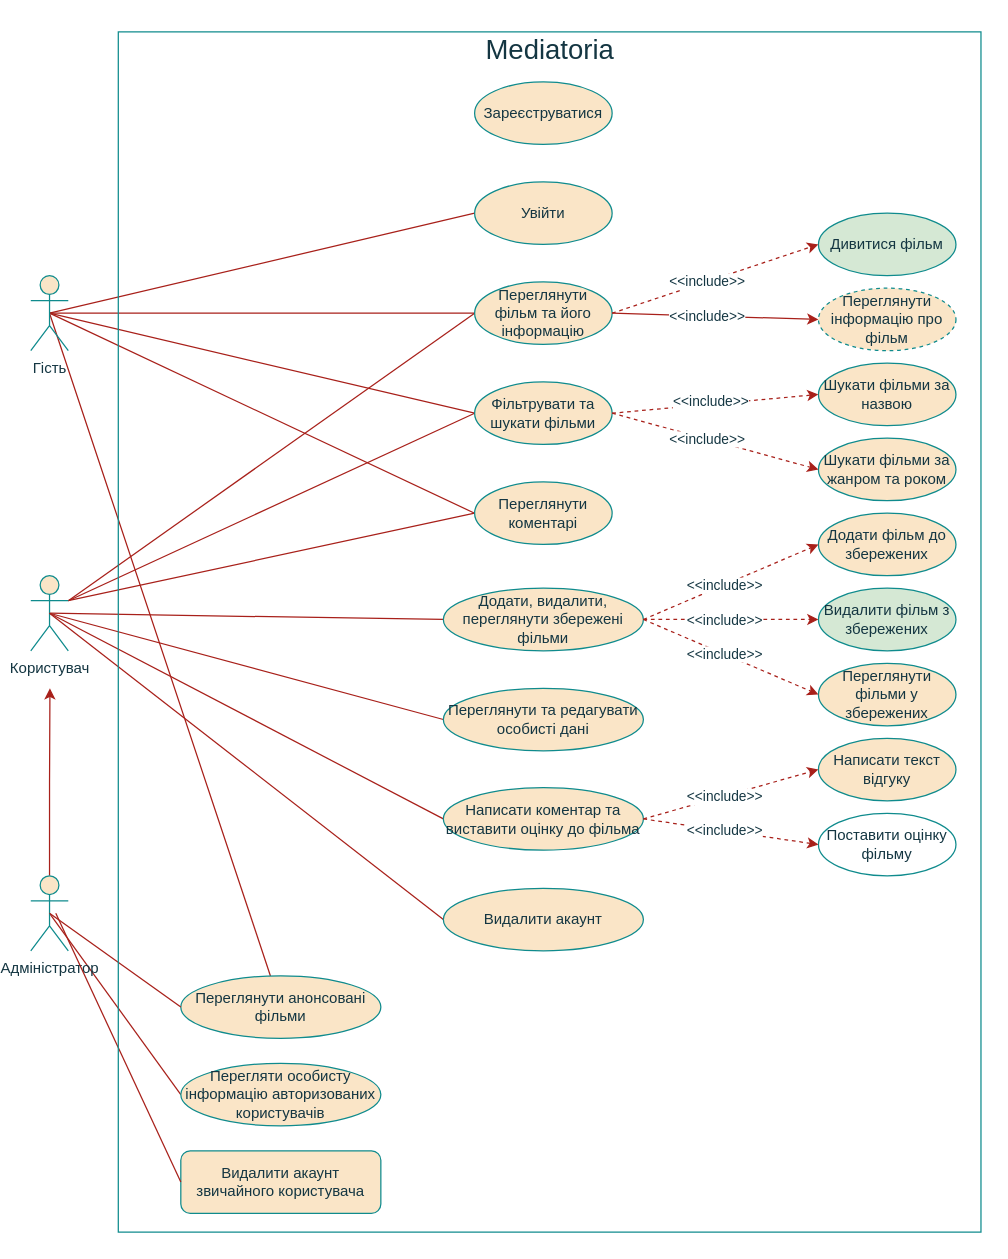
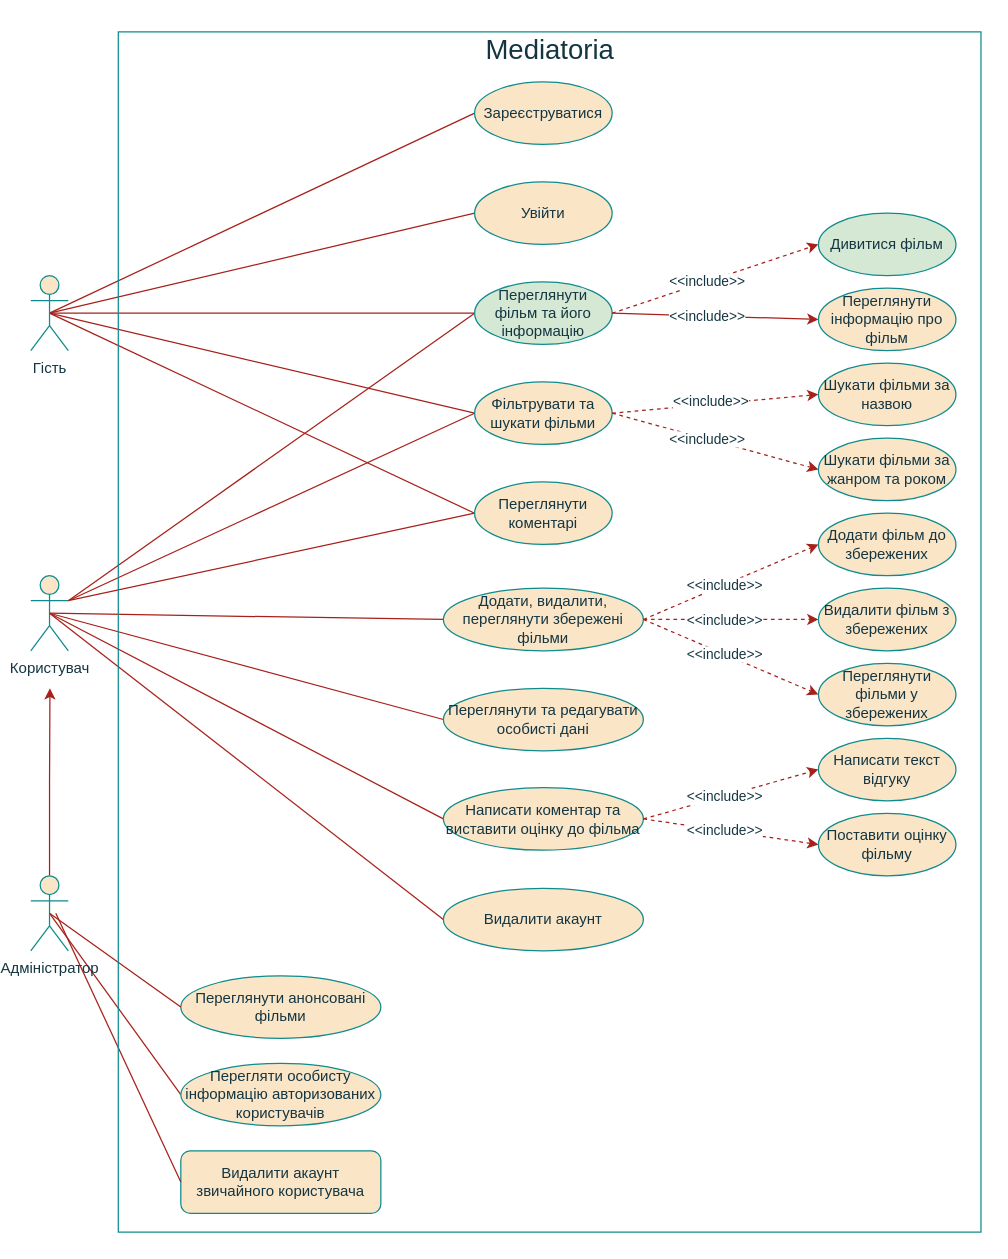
(543, 313) -> (543, 313)
(887, 319) -> (887, 319)
(121, 527) -> (271, 209)
(887, 619) -> (887, 619)
(887, 844) -> (887, 844)
